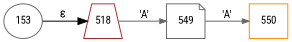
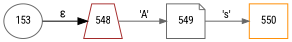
(227, 15) -> (227, 15)
(103, 21) -> (103, 21)
